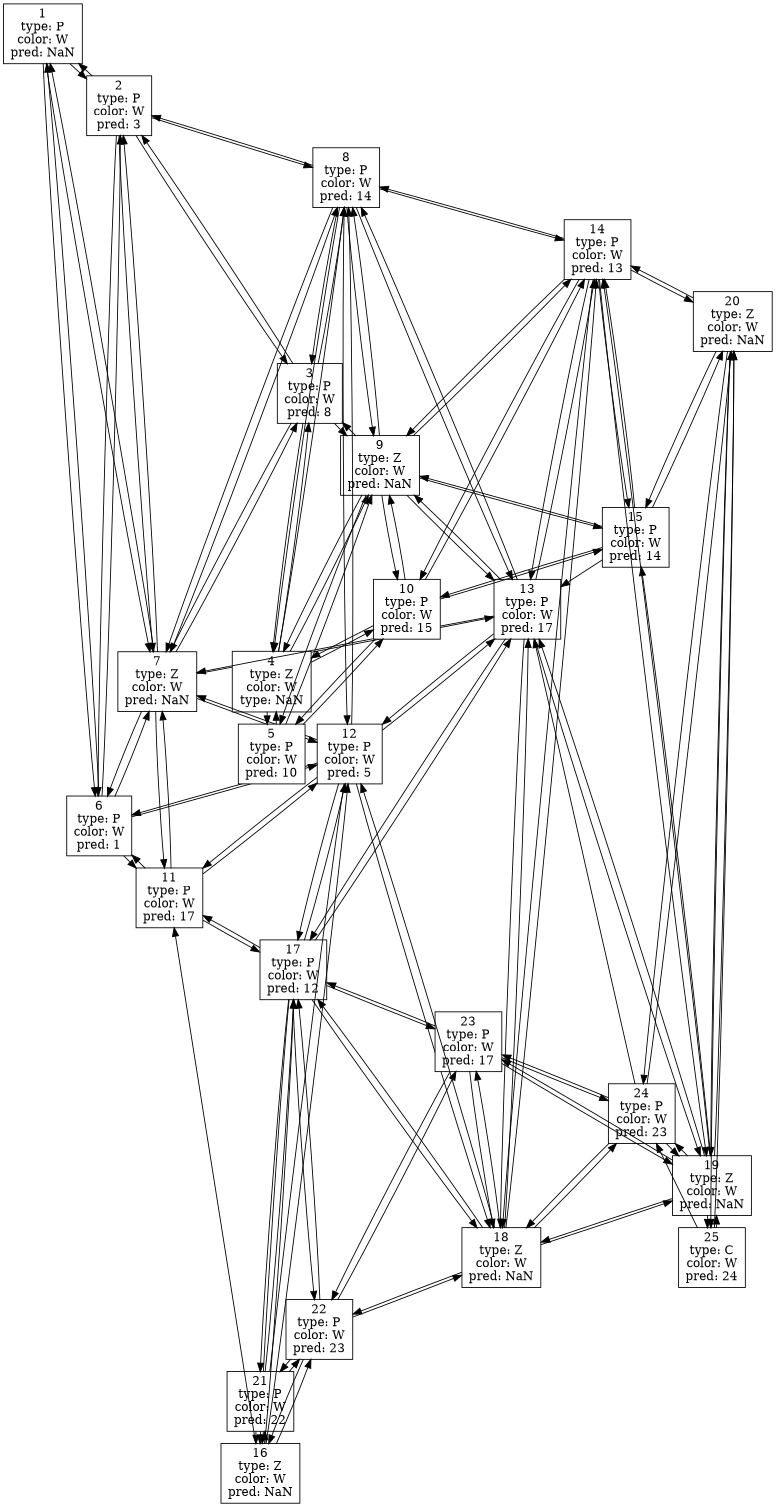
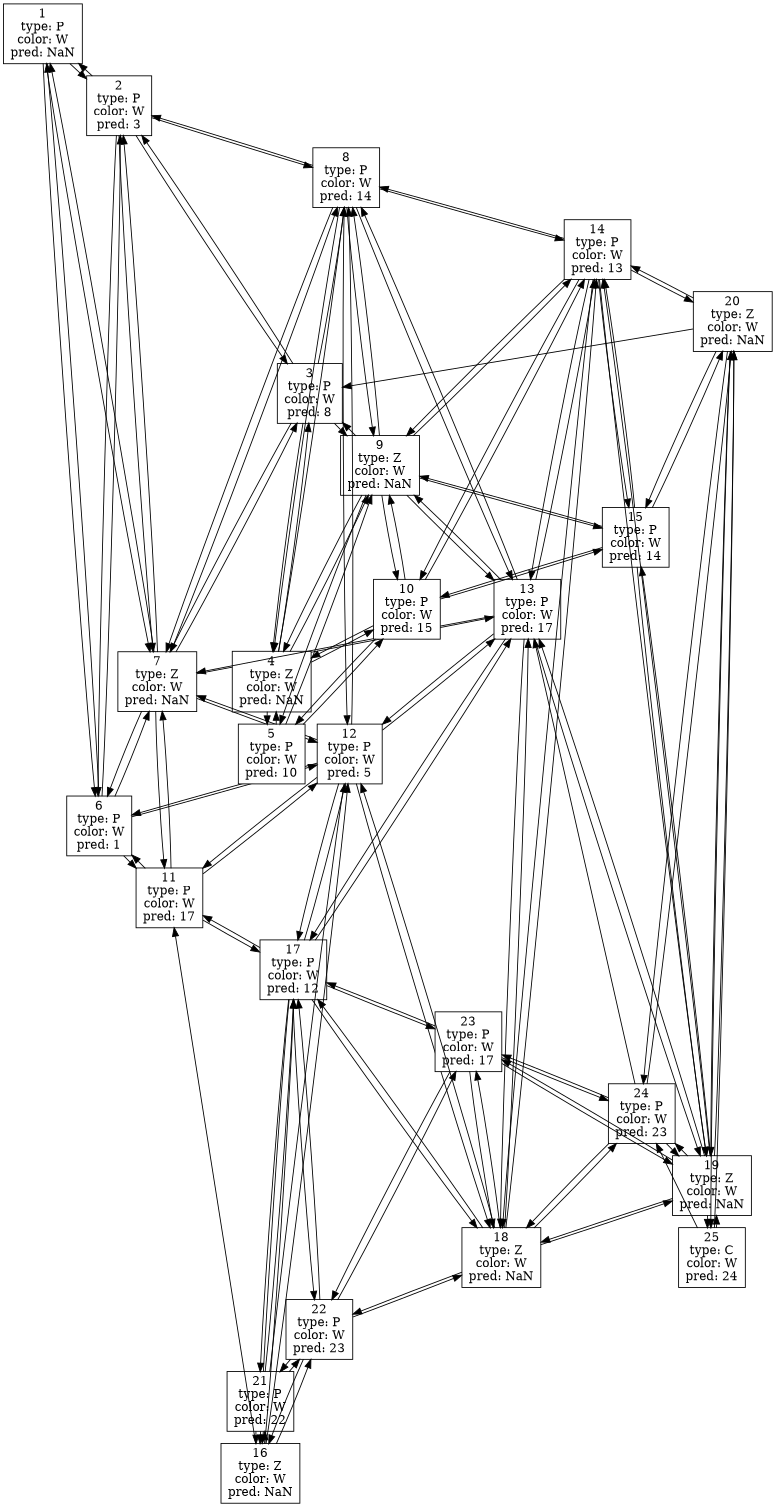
(324, 281) -> (522, 357)
(585, 571) -> (669, 857)
(272, 682) -> (272, 682)
